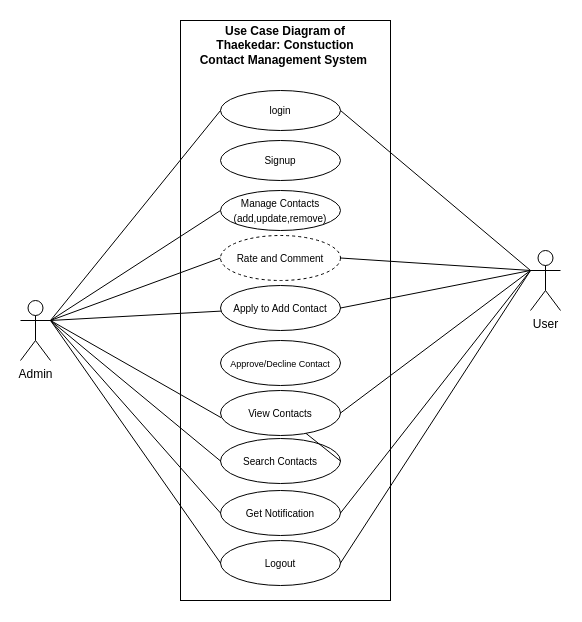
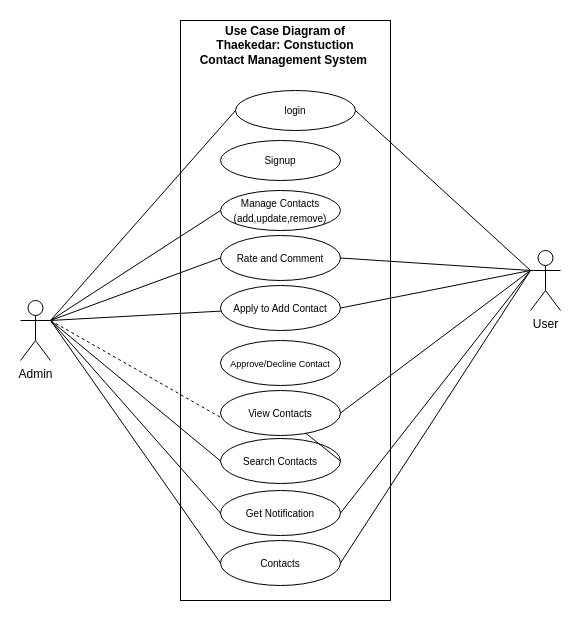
(281, 111) -> (296, 111)
(281, 258) -> (281, 258)
(140, 372) -> (140, 372)
(281, 564) -> (281, 564)
